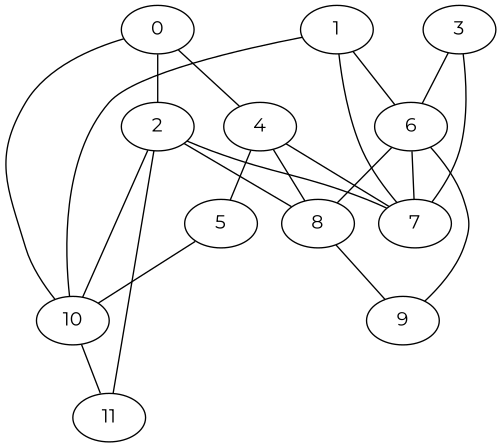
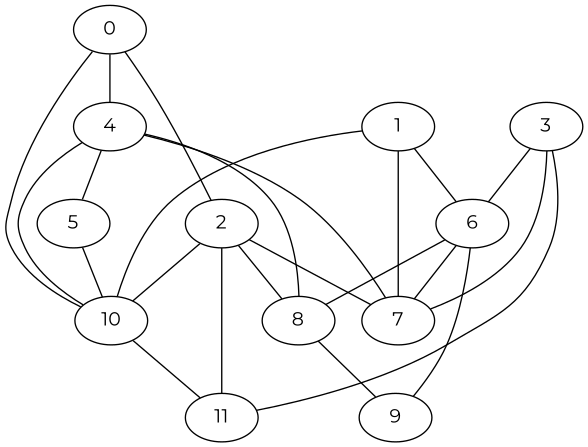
none -> (18, 224)
none -> (465, 335)
